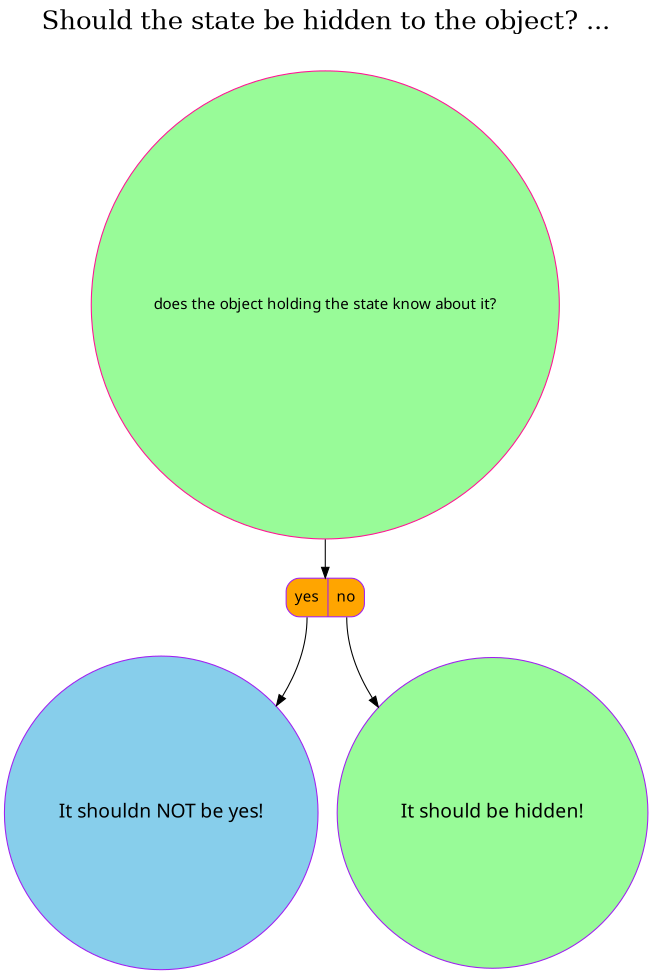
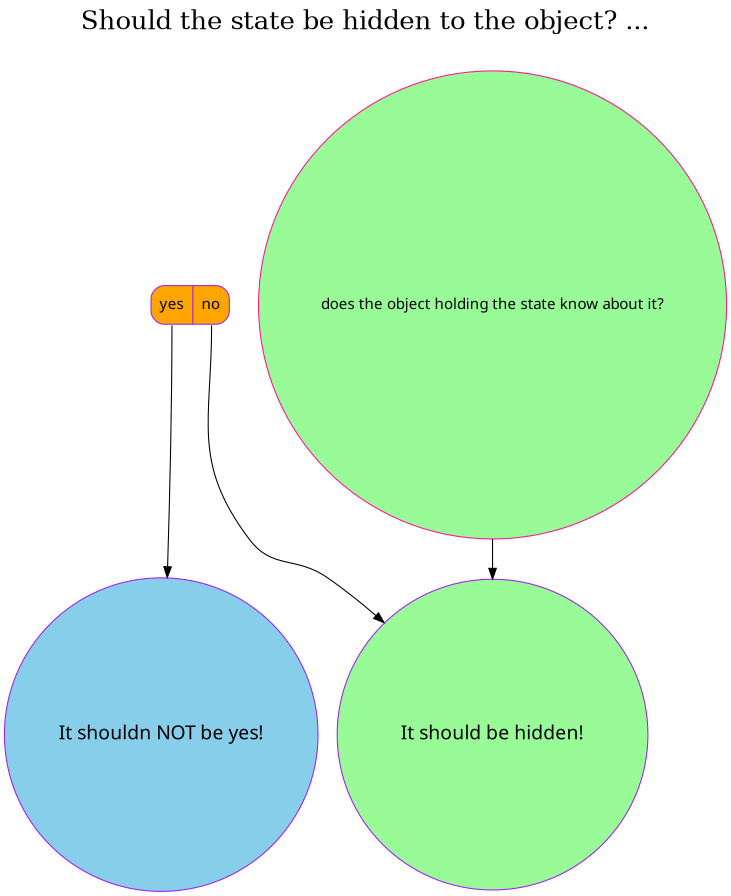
(325, 553) -> (493, 554)
